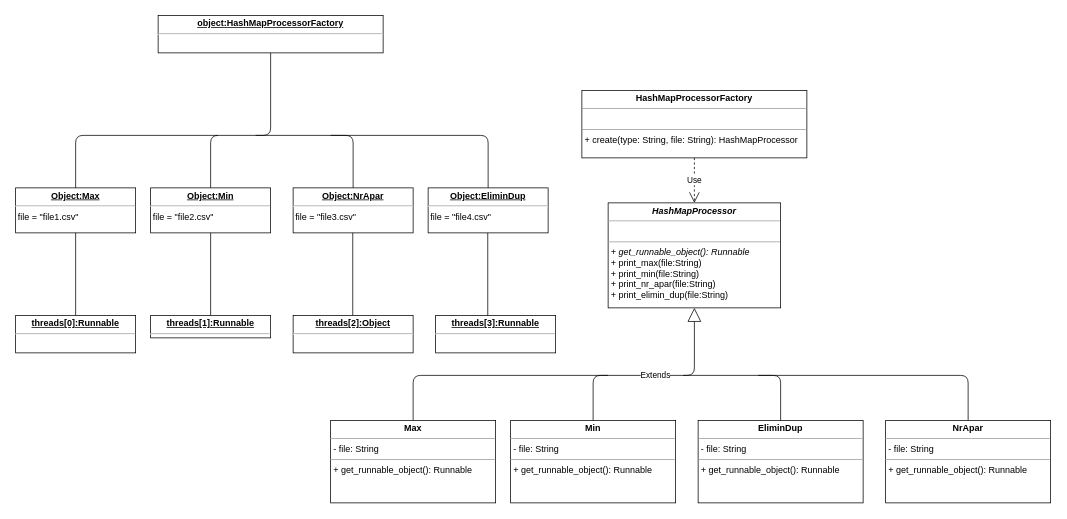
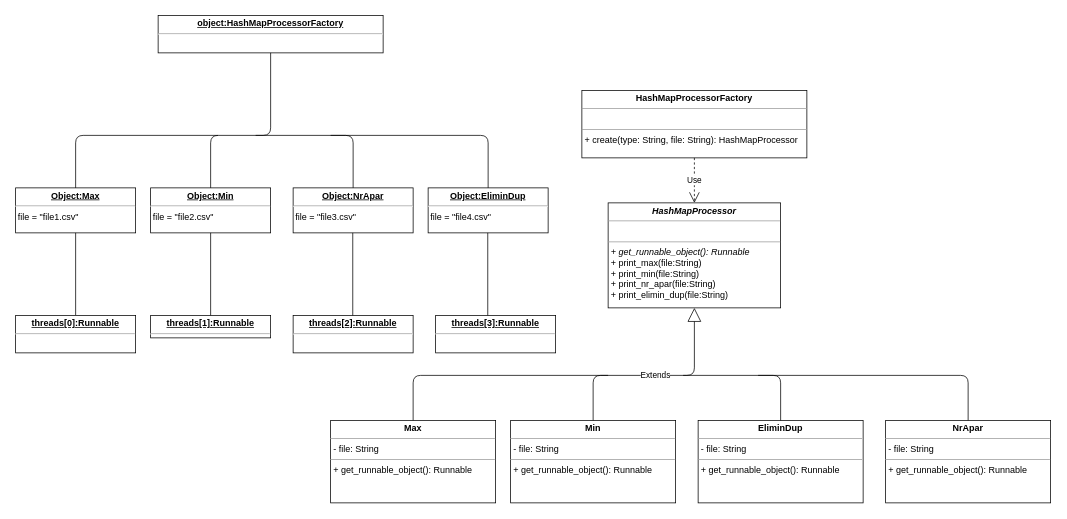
(335, 321) -> (338, 321)
